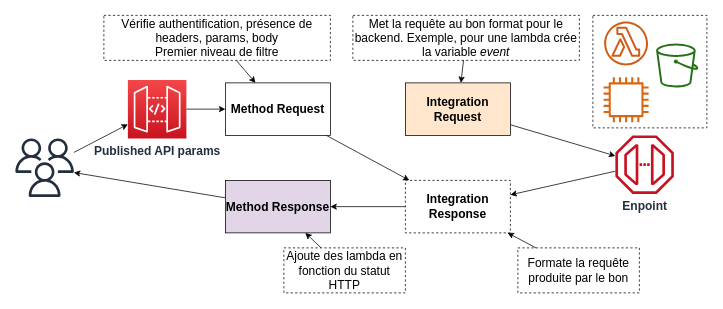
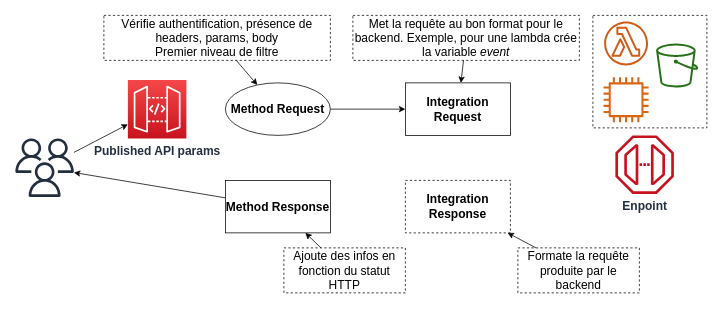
(219, 109) -> none
(278, 109) -> (278, 109)
(458, 109) -> (458, 109)
(561, 140) -> none
(365, 156) -> (399, 109)
(565, 182) -> none
(278, 207) -> (278, 207)
(370, 207) -> none
(345, 270) -> (345, 270)
(579, 270) -> (579, 270)
